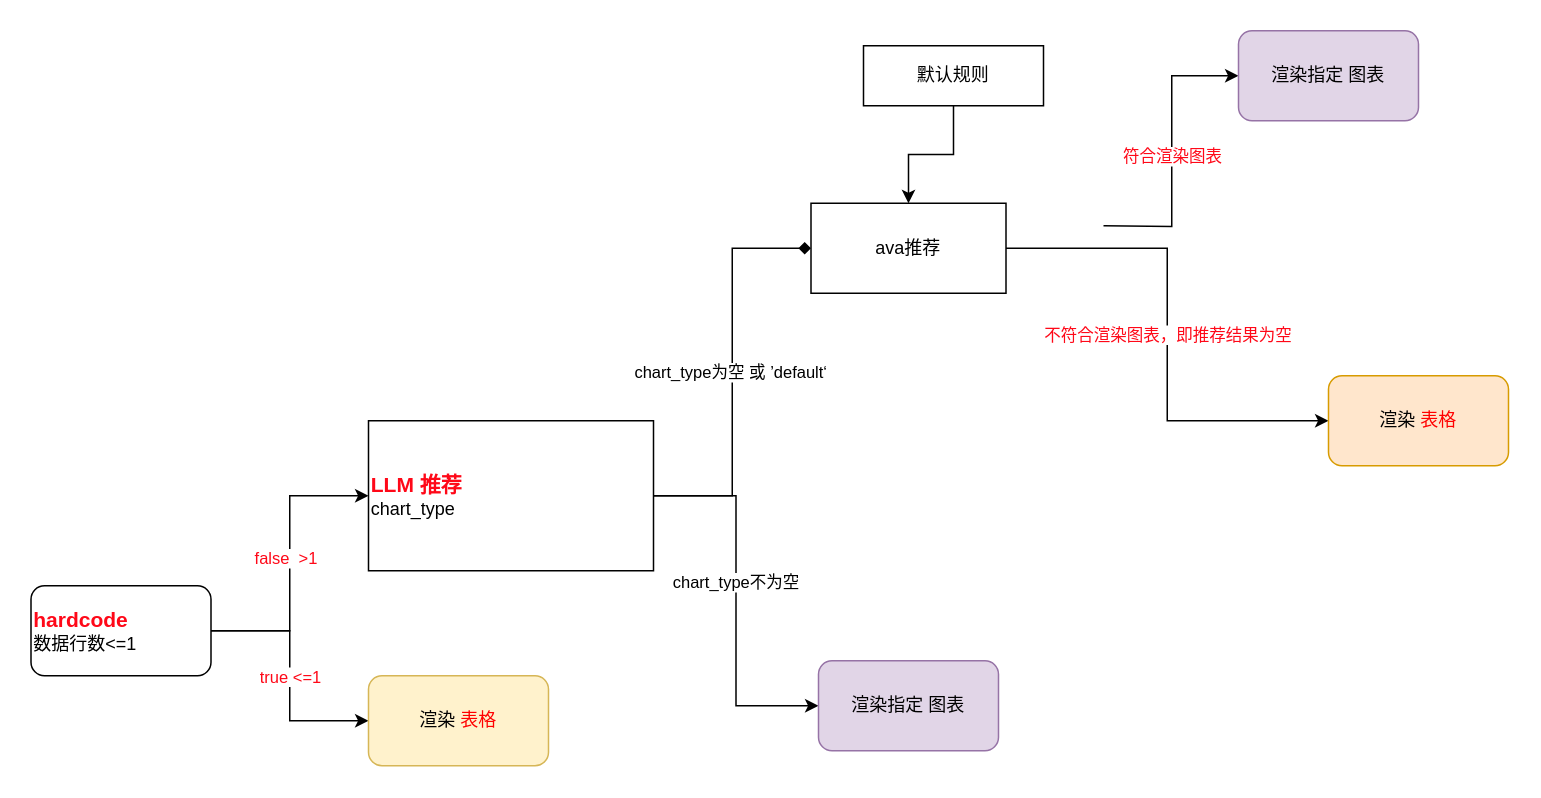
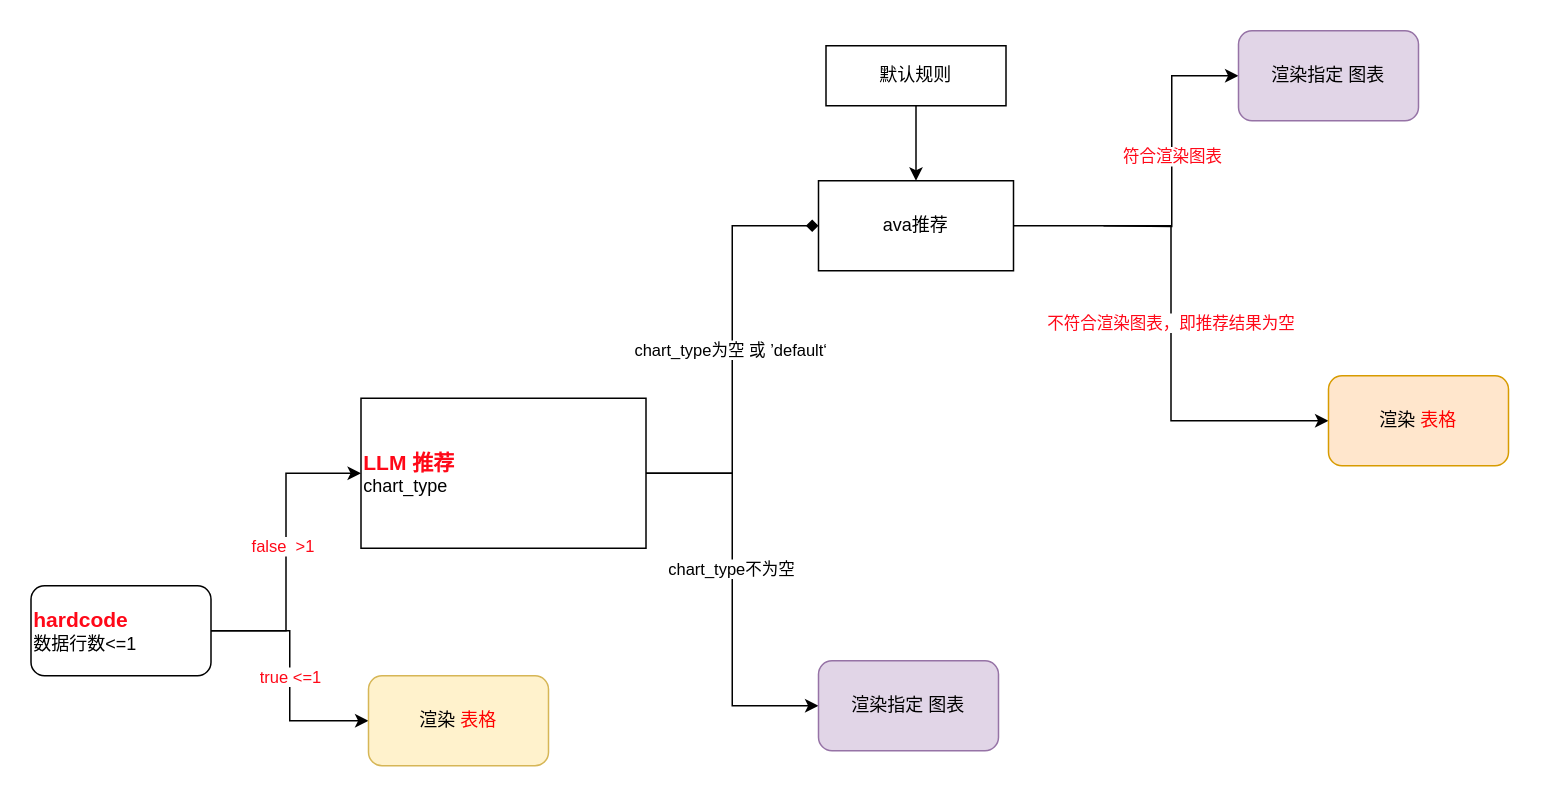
(953, 76) -> (916, 76)
(908, 248) -> (916, 226)
(511, 496) -> (503, 473)
